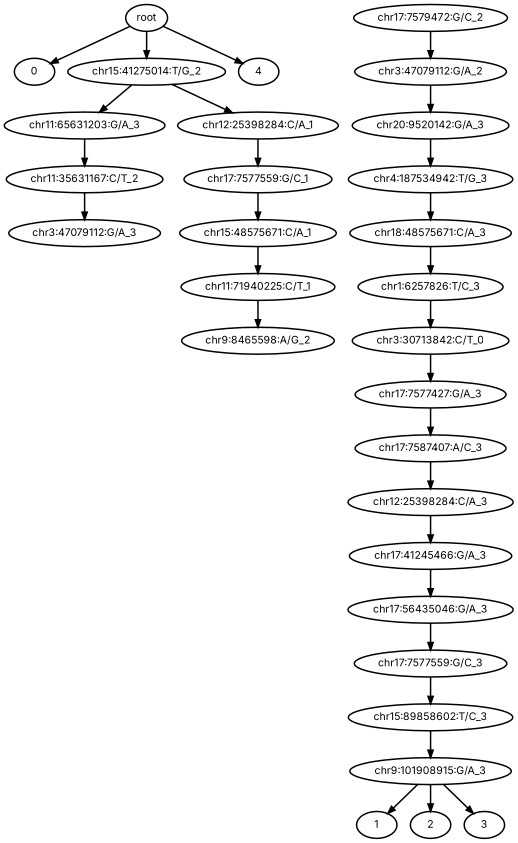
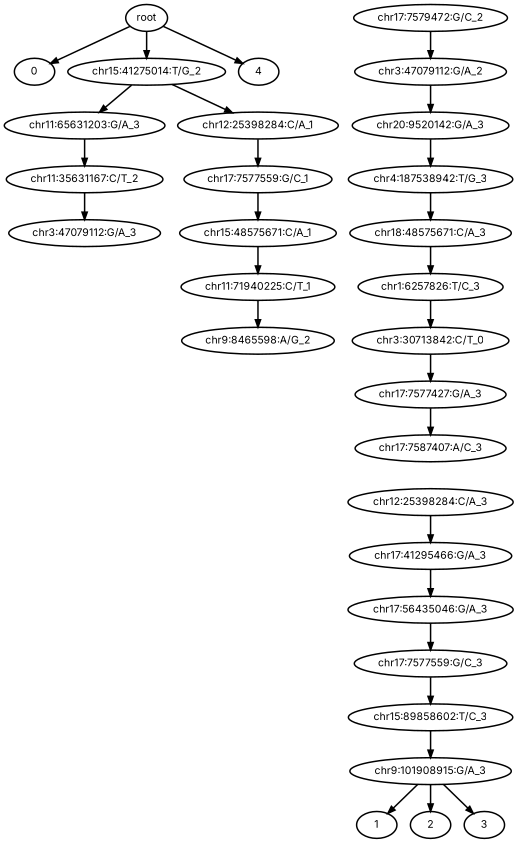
(431, 179) -> (431, 179)
(431, 472) -> none
(431, 556) -> (431, 556)
